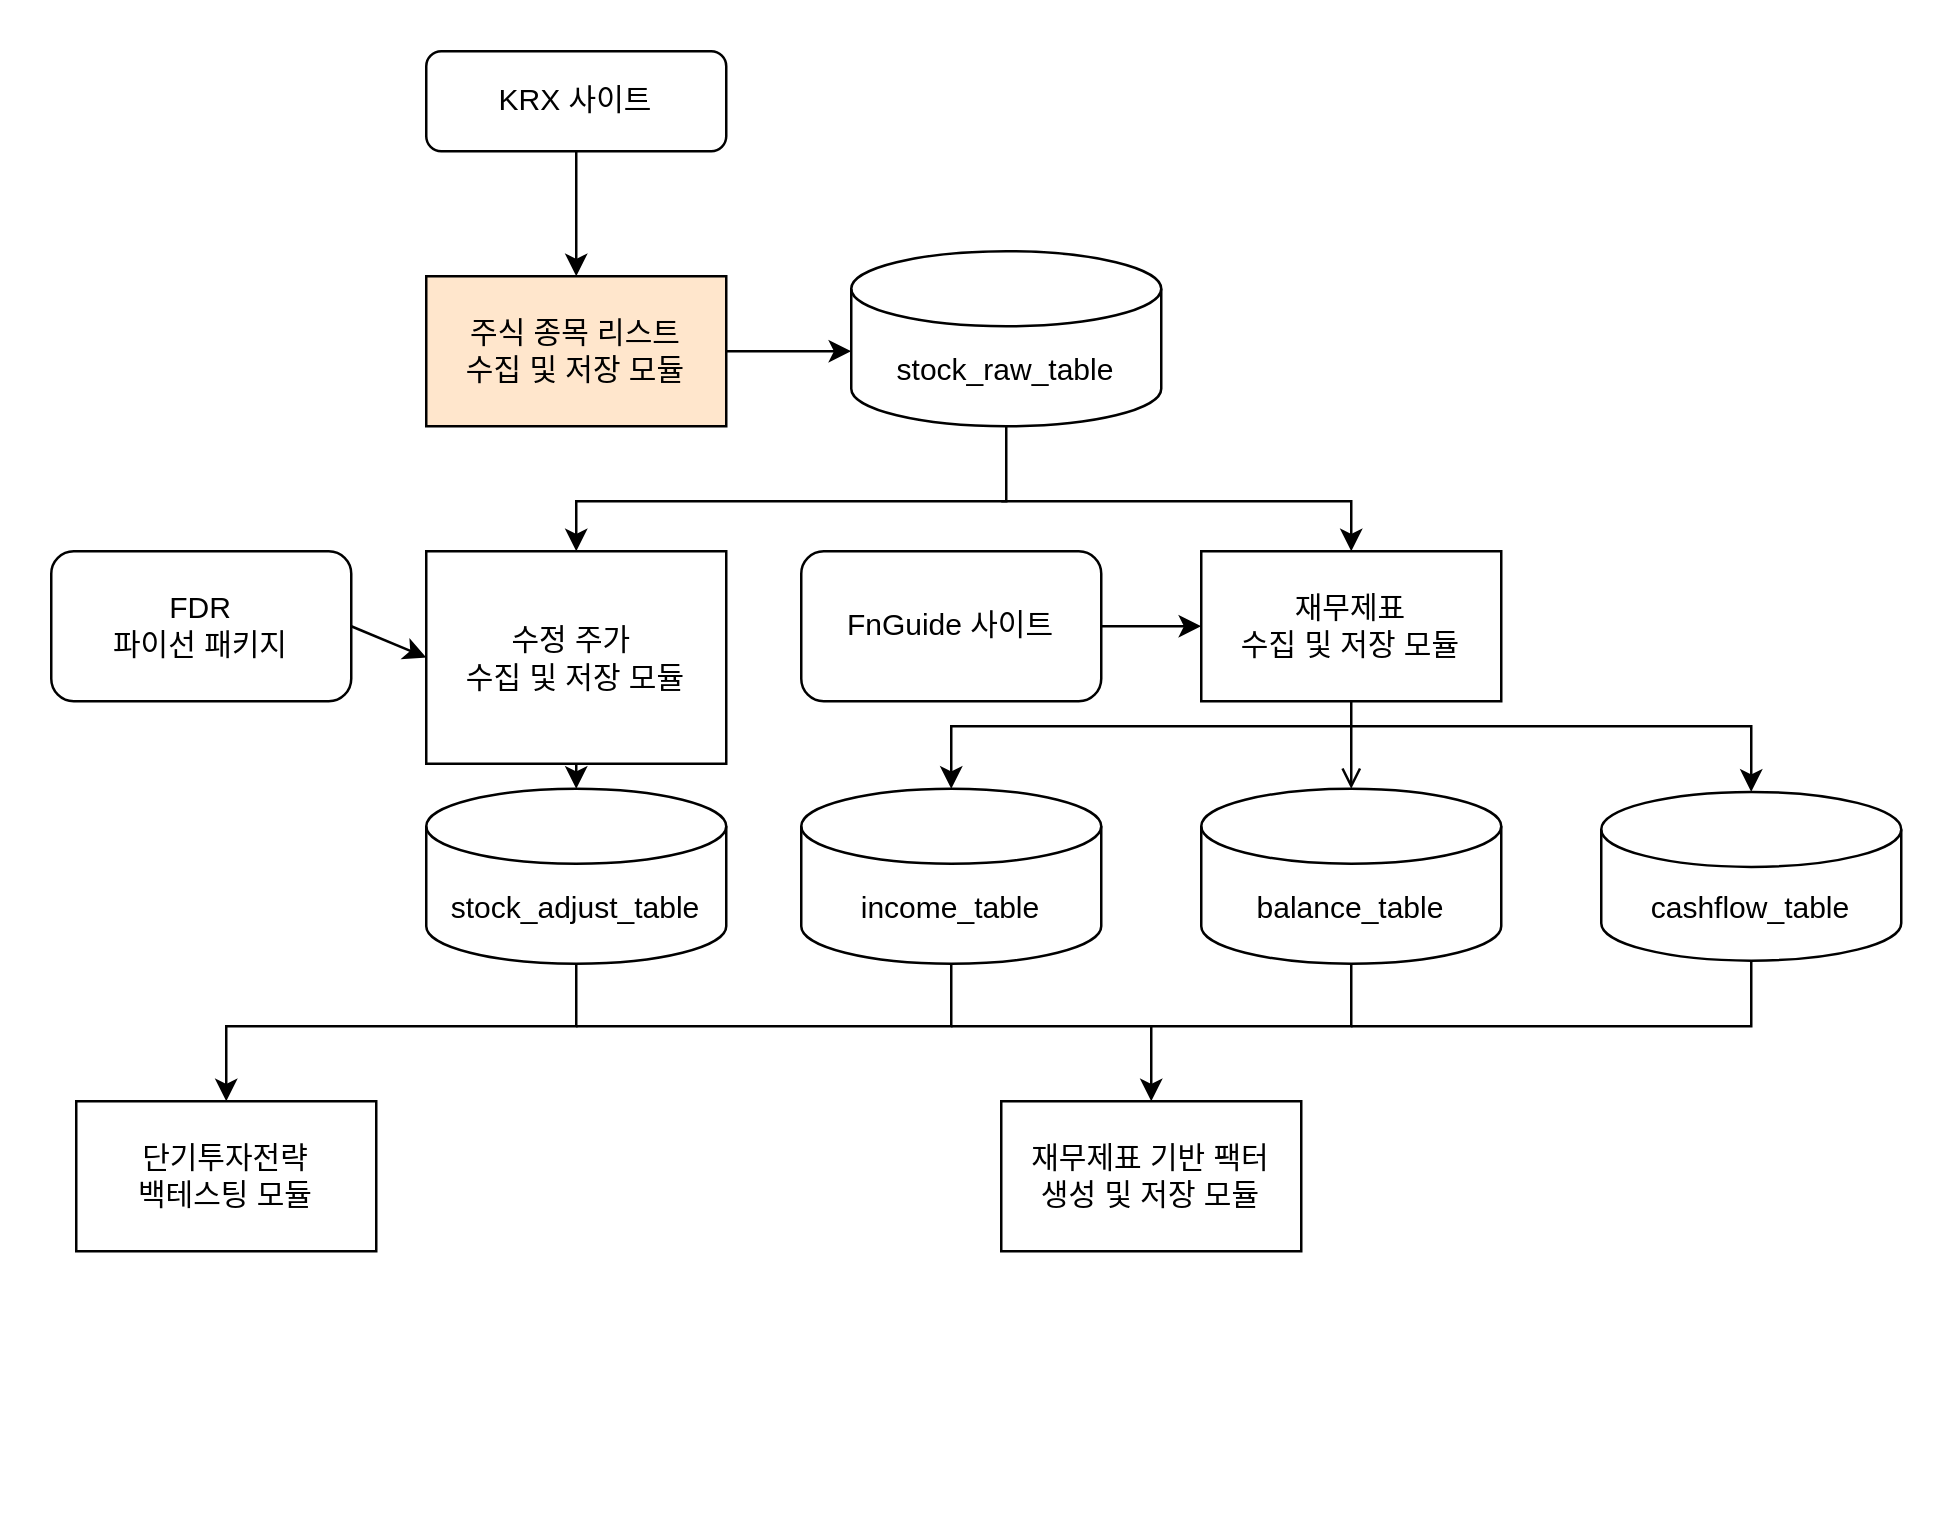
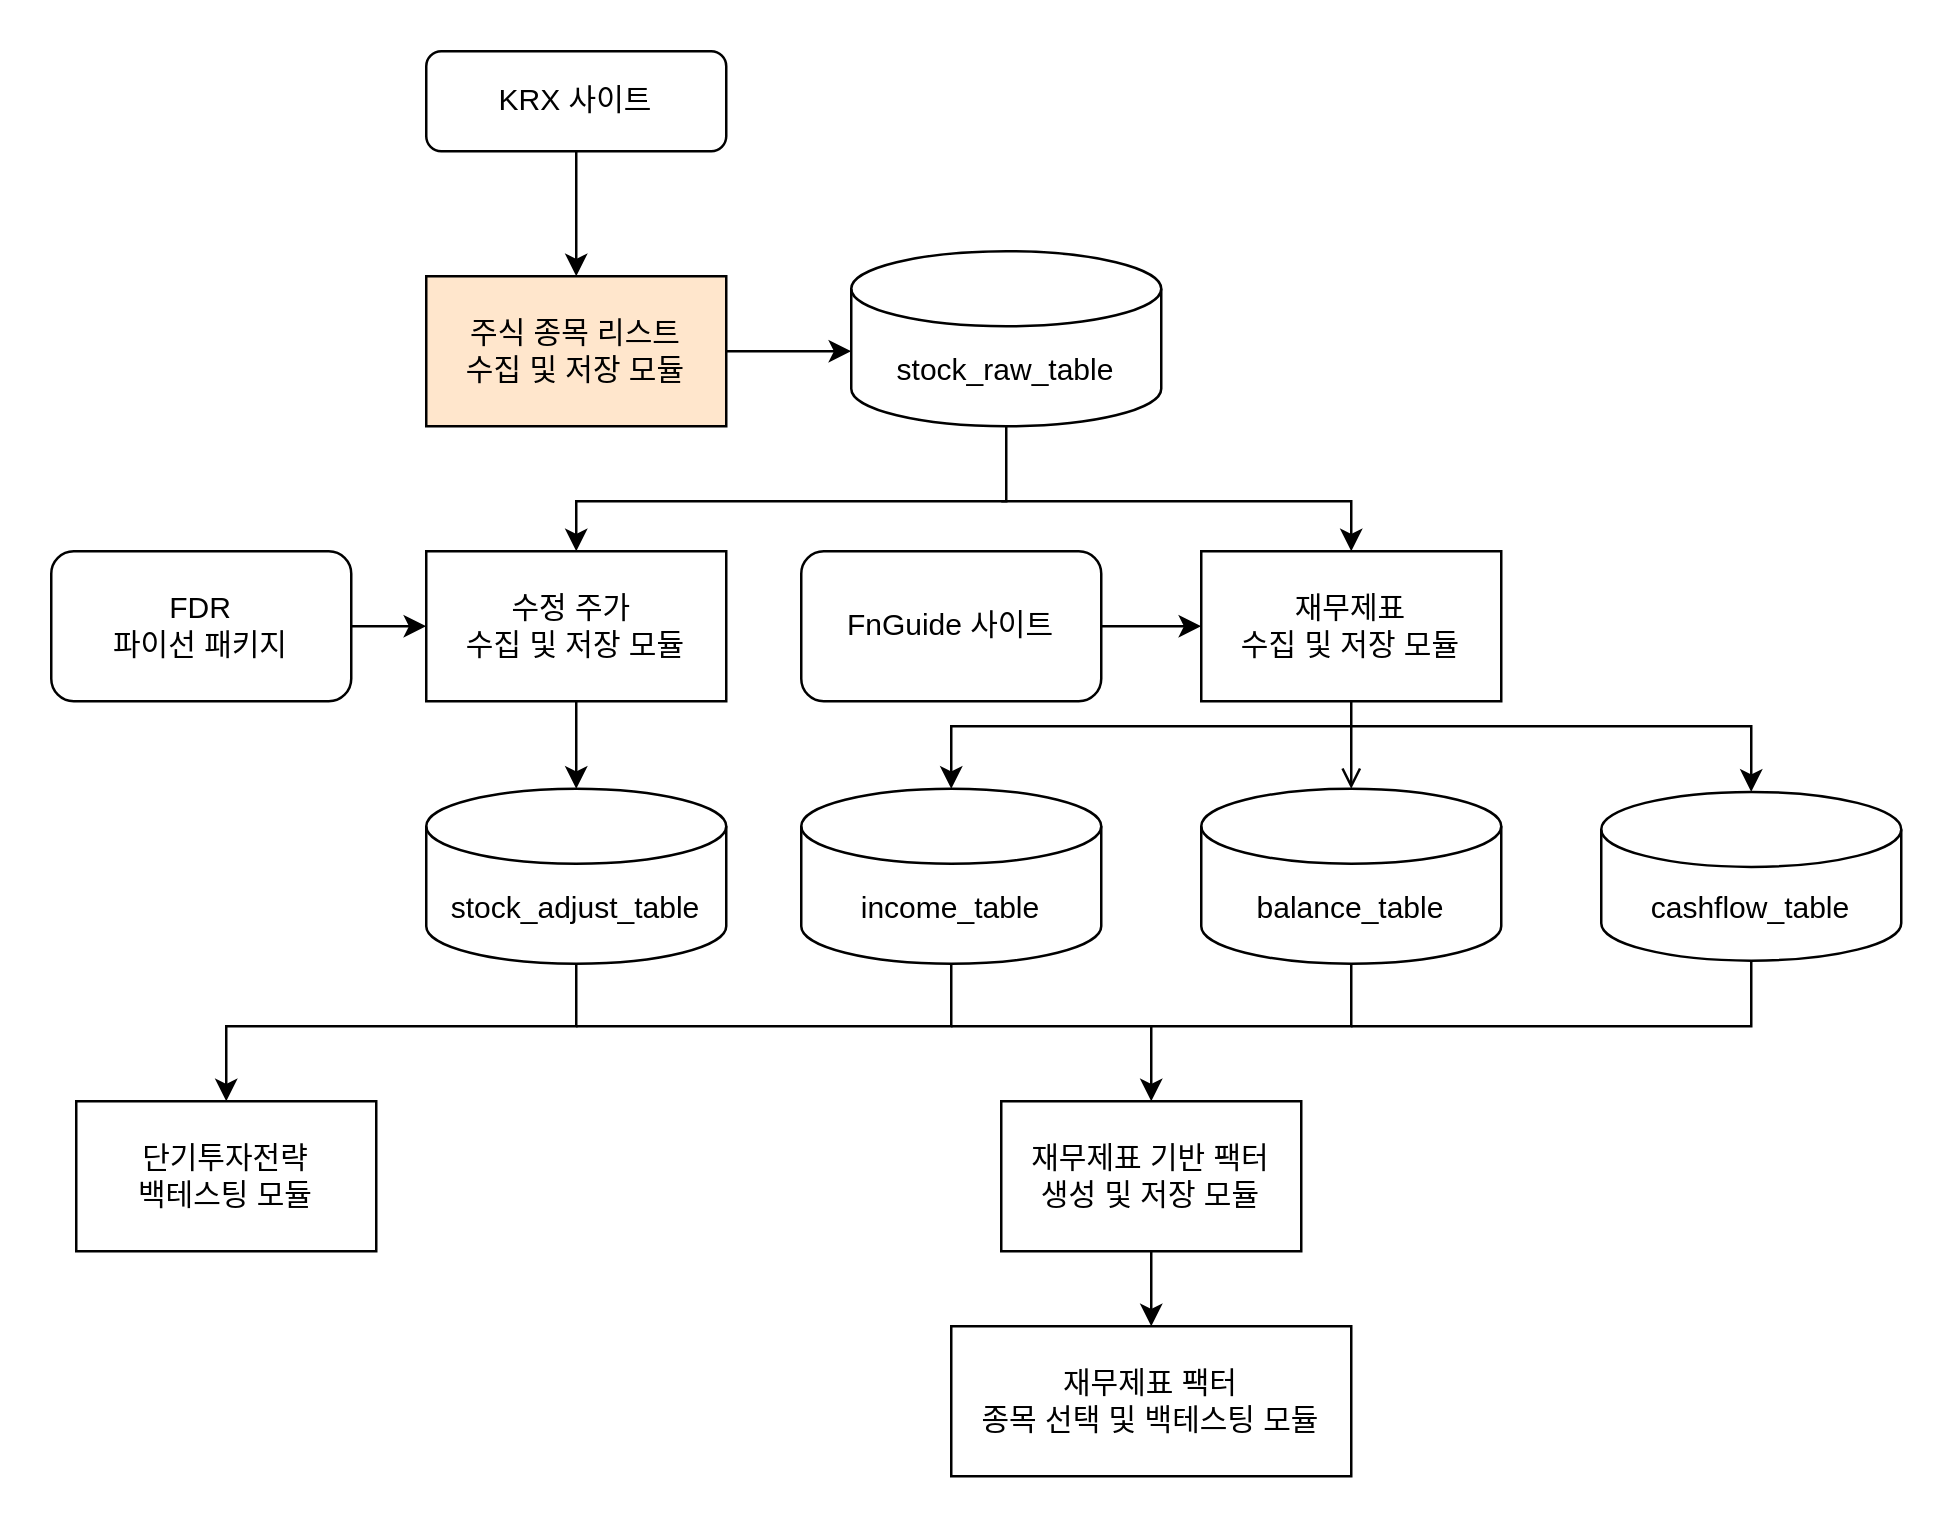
(576, 658) -> (576, 626)
none -> (1151, 1280)
none -> (1151, 1401)
